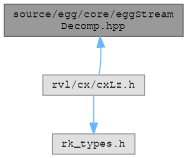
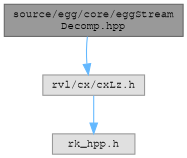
(101, 61) -> (86, 50)
(94, 144) -> (94, 144)
